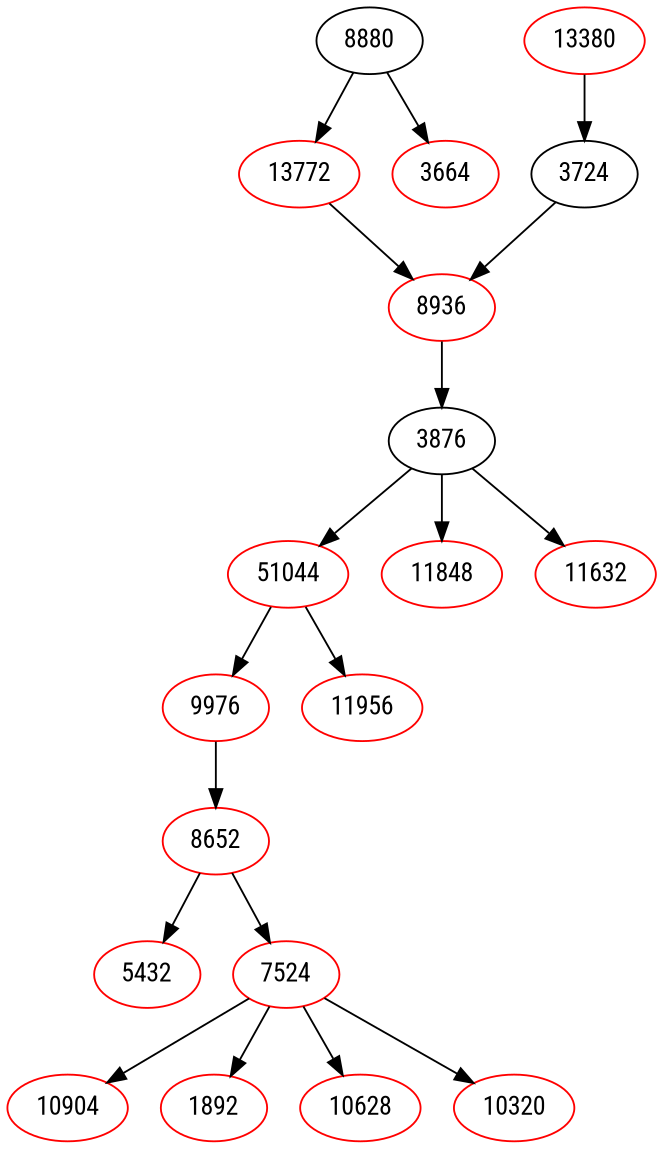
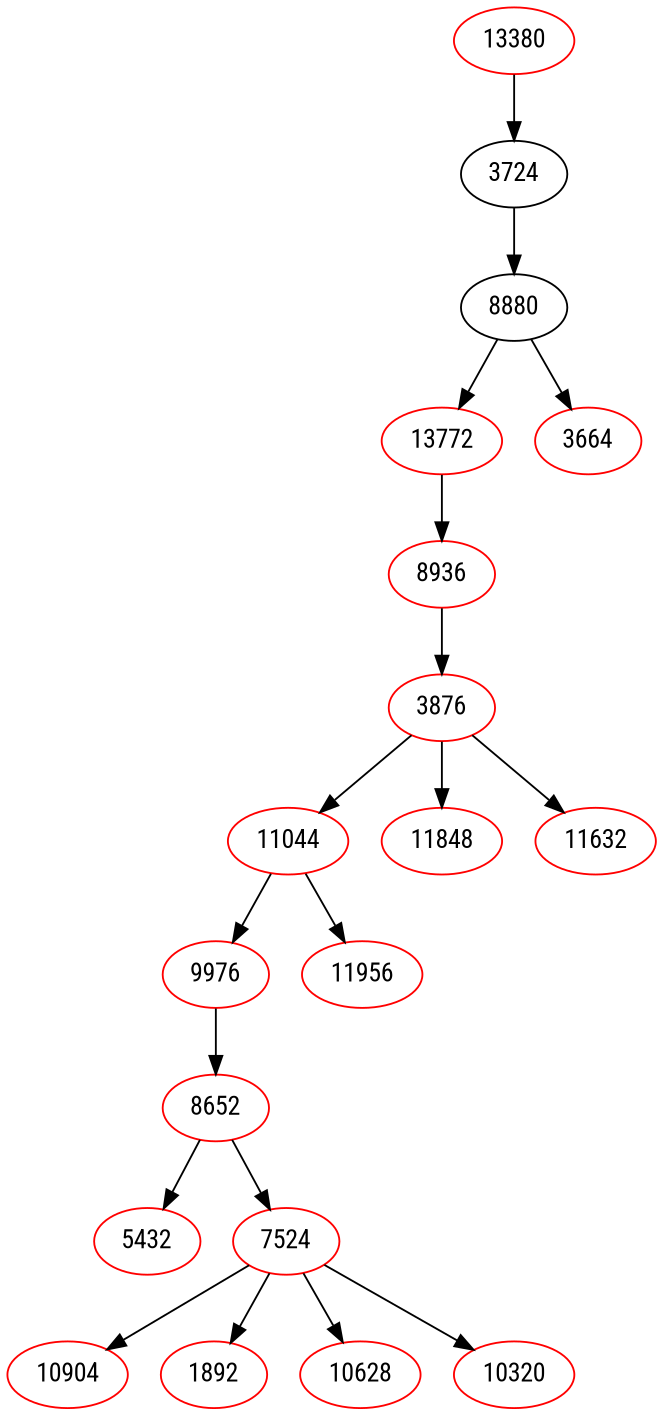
(520, 234) -> (514, 232)
(442, 441) -> (442, 708)
(288, 574) -> (288, 841)
